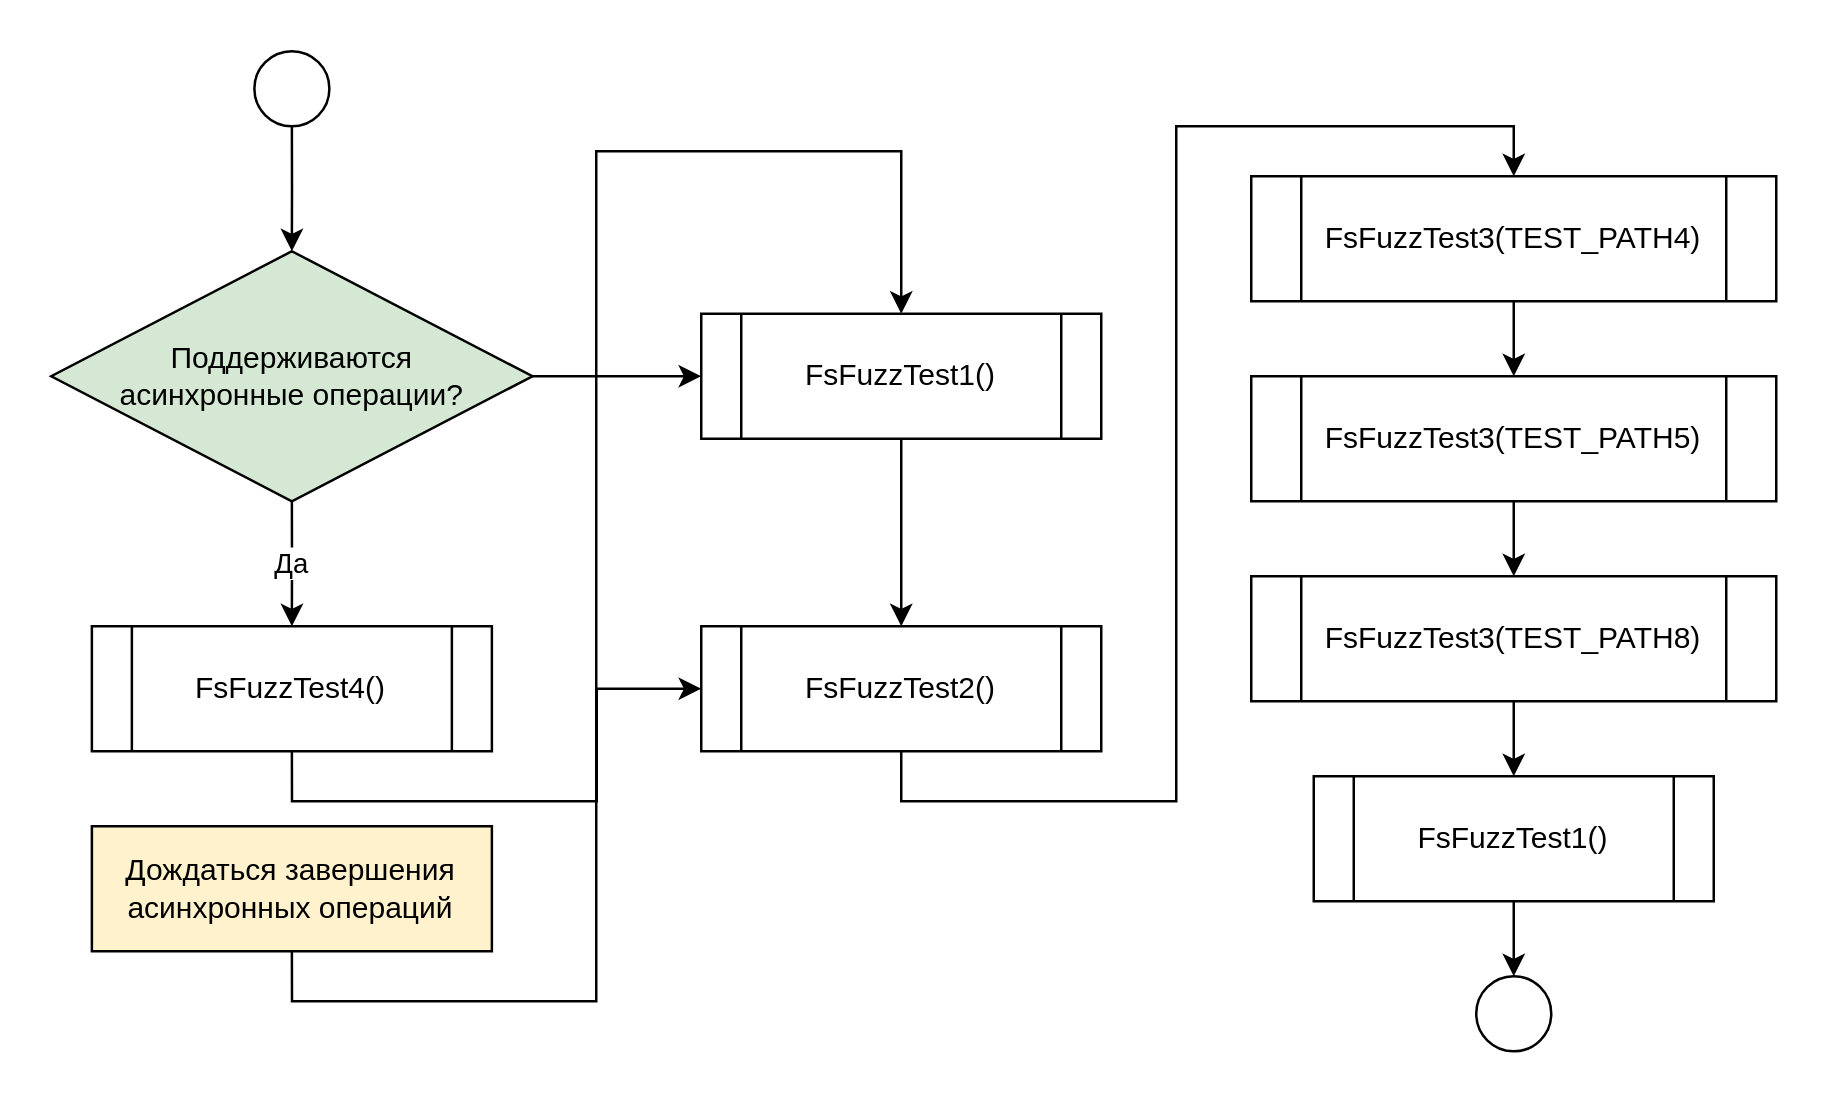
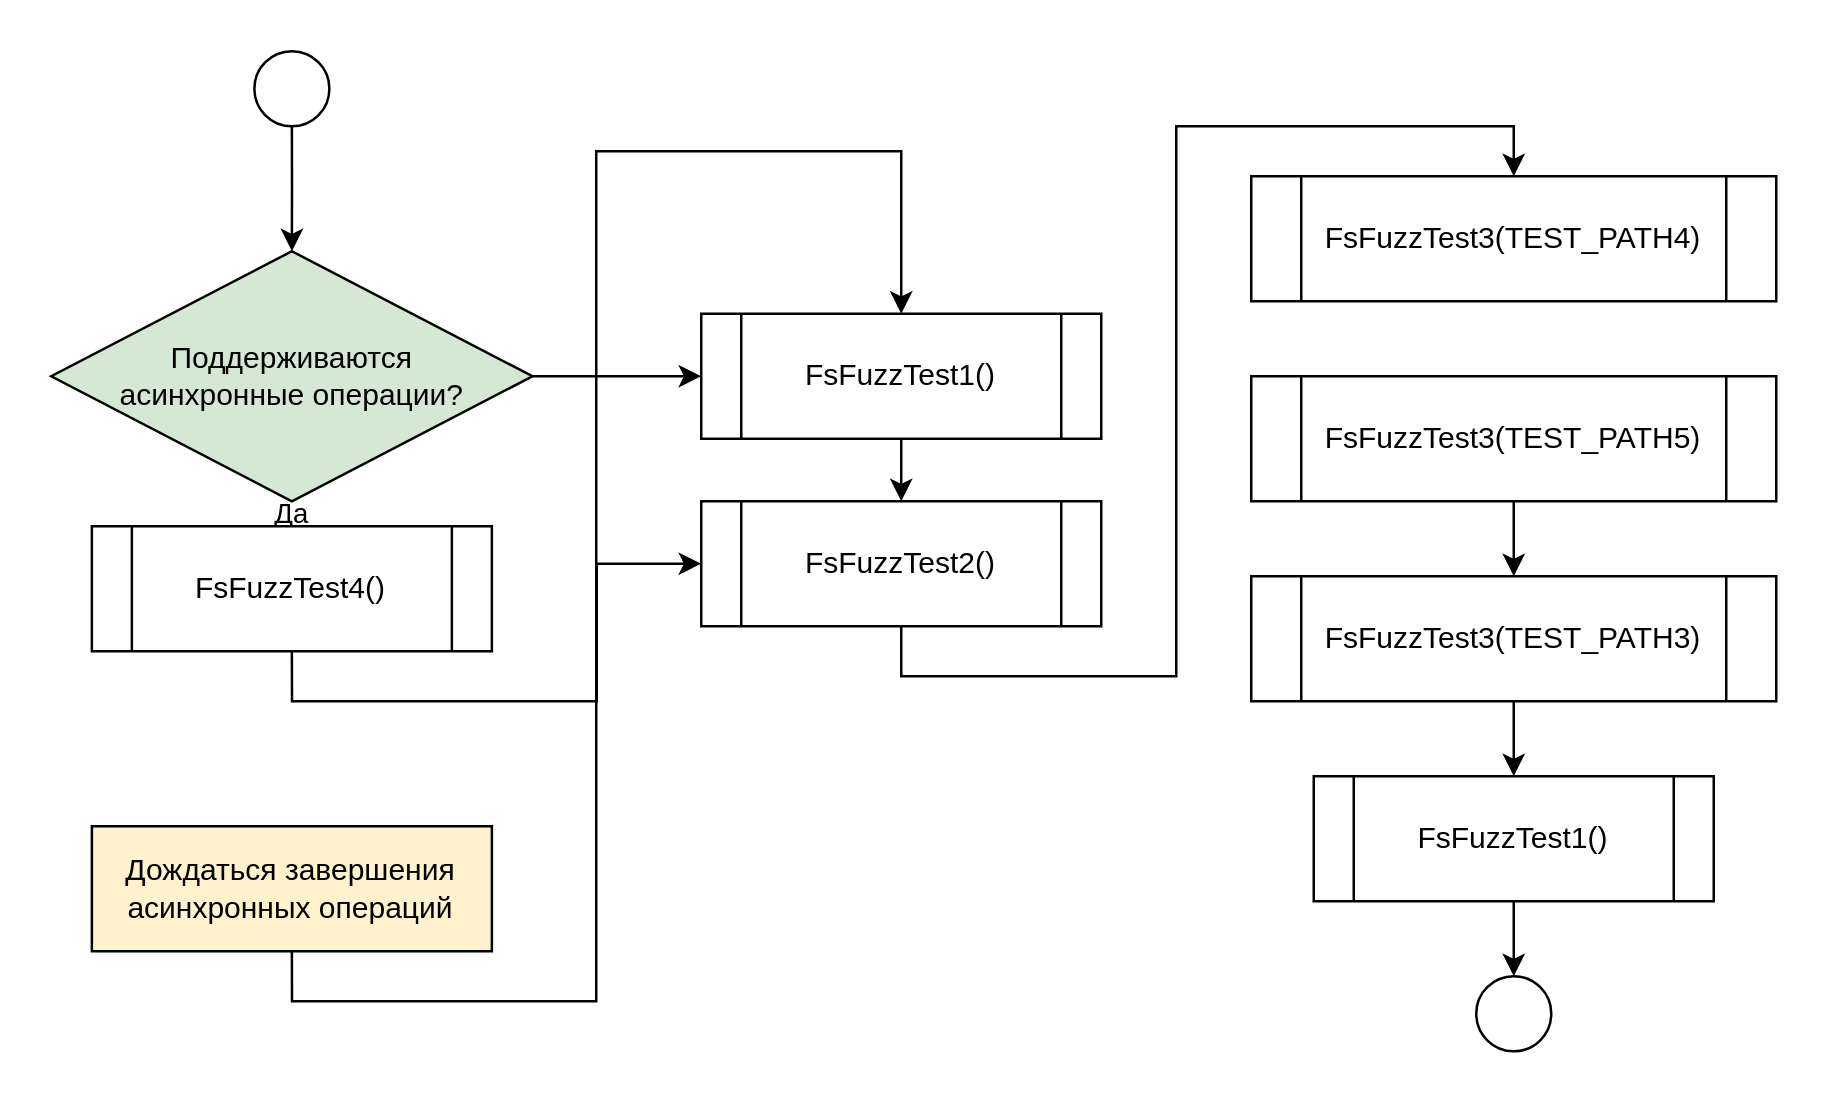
(1514, 330) -> none
(1514, 639) -> (1514, 639)
(292, 689) -> (292, 589)
(901, 689) -> (901, 564)
